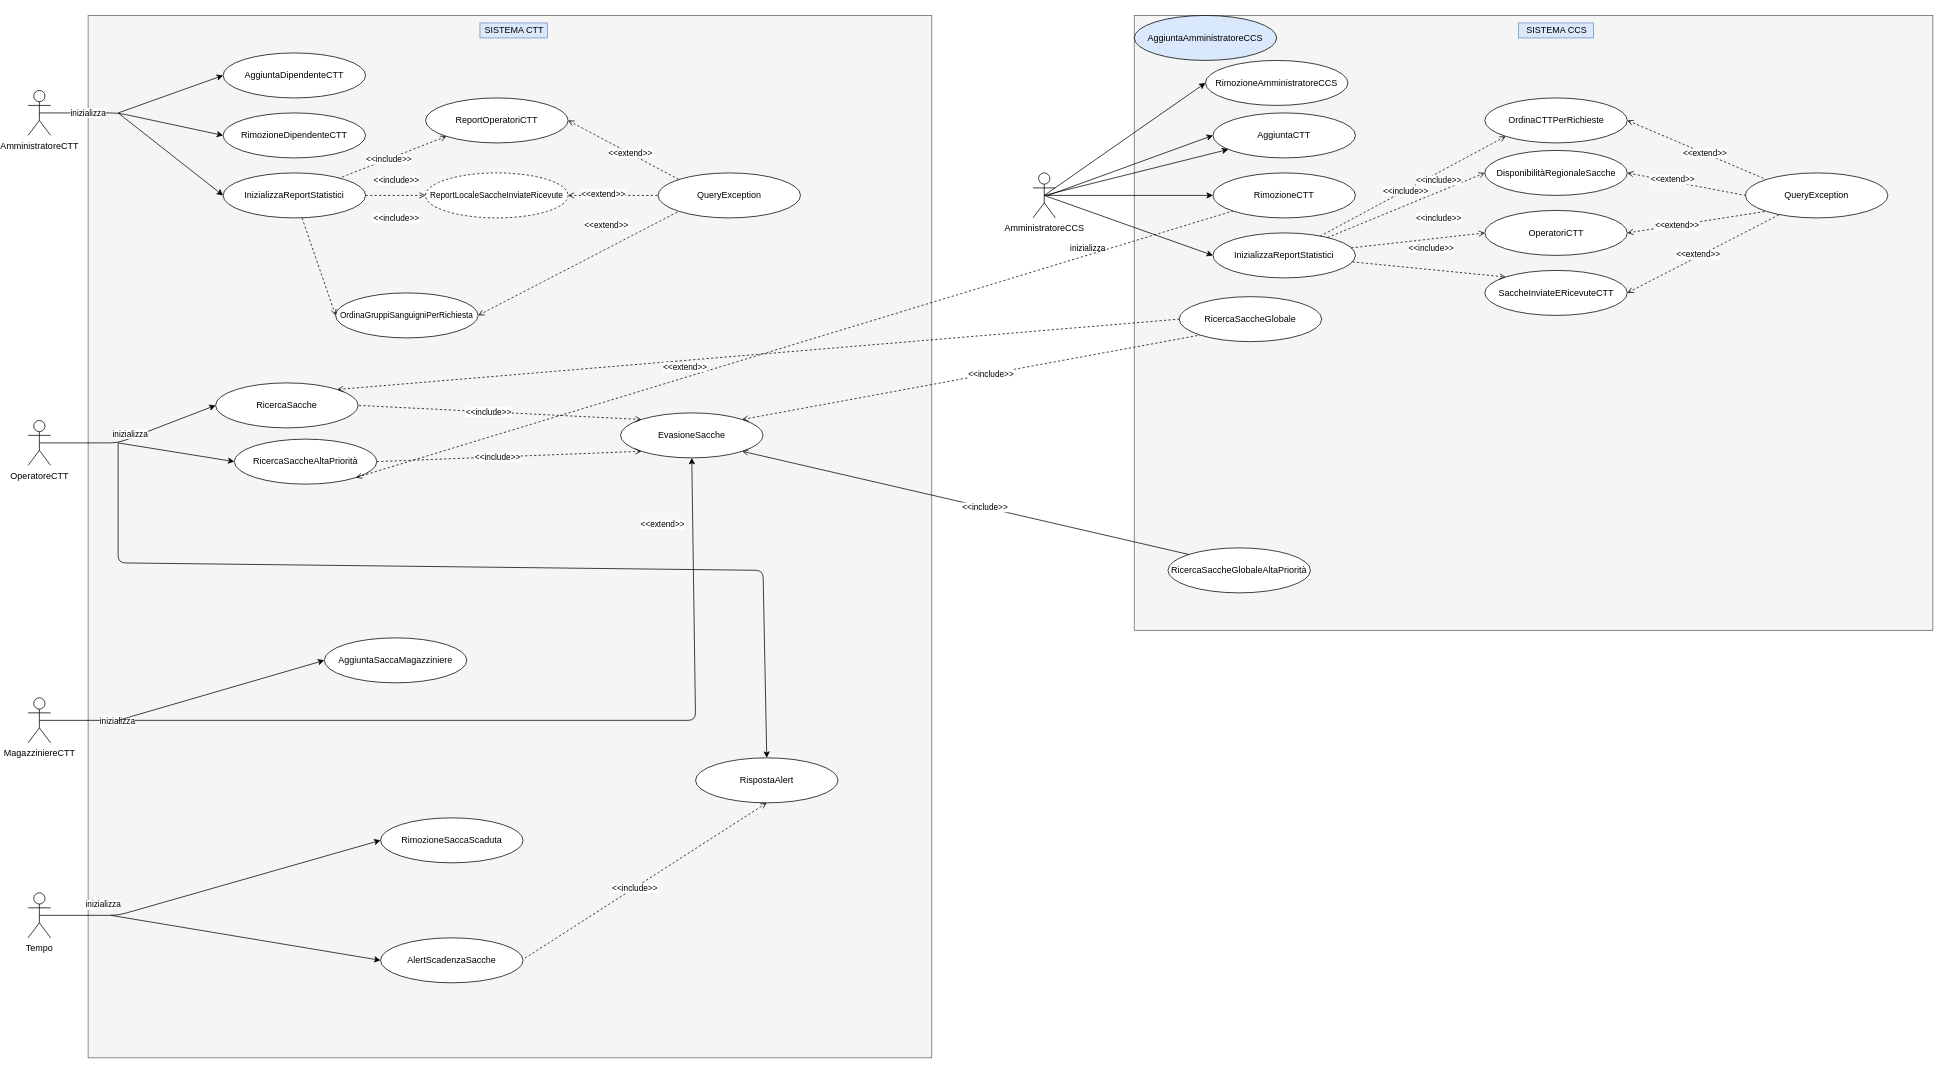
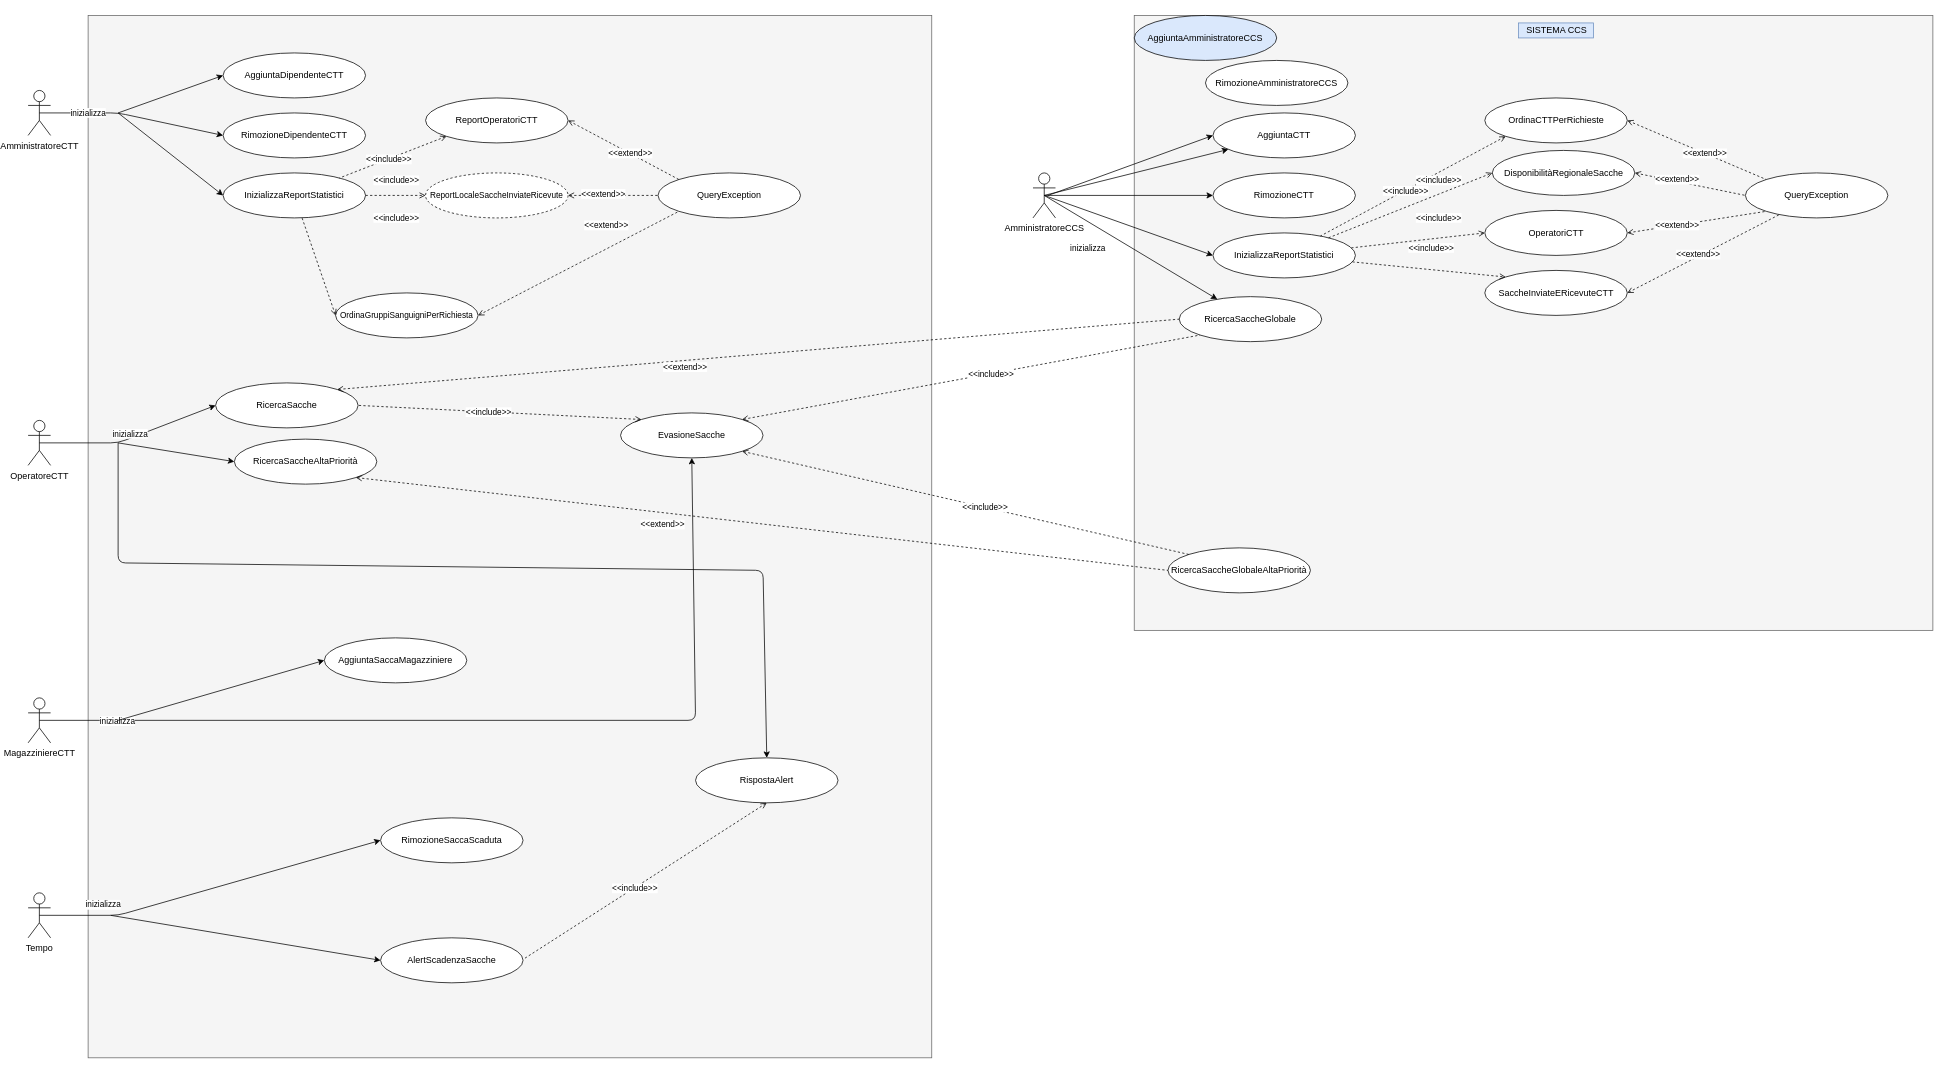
(514, 30) -> none
(1128, 137) -> (1132, 248)
(1556, 173) -> (1564, 173)
(998, 282) -> (761, 524)
(529, 456) -> none
(853, 477) -> (853, 477)
